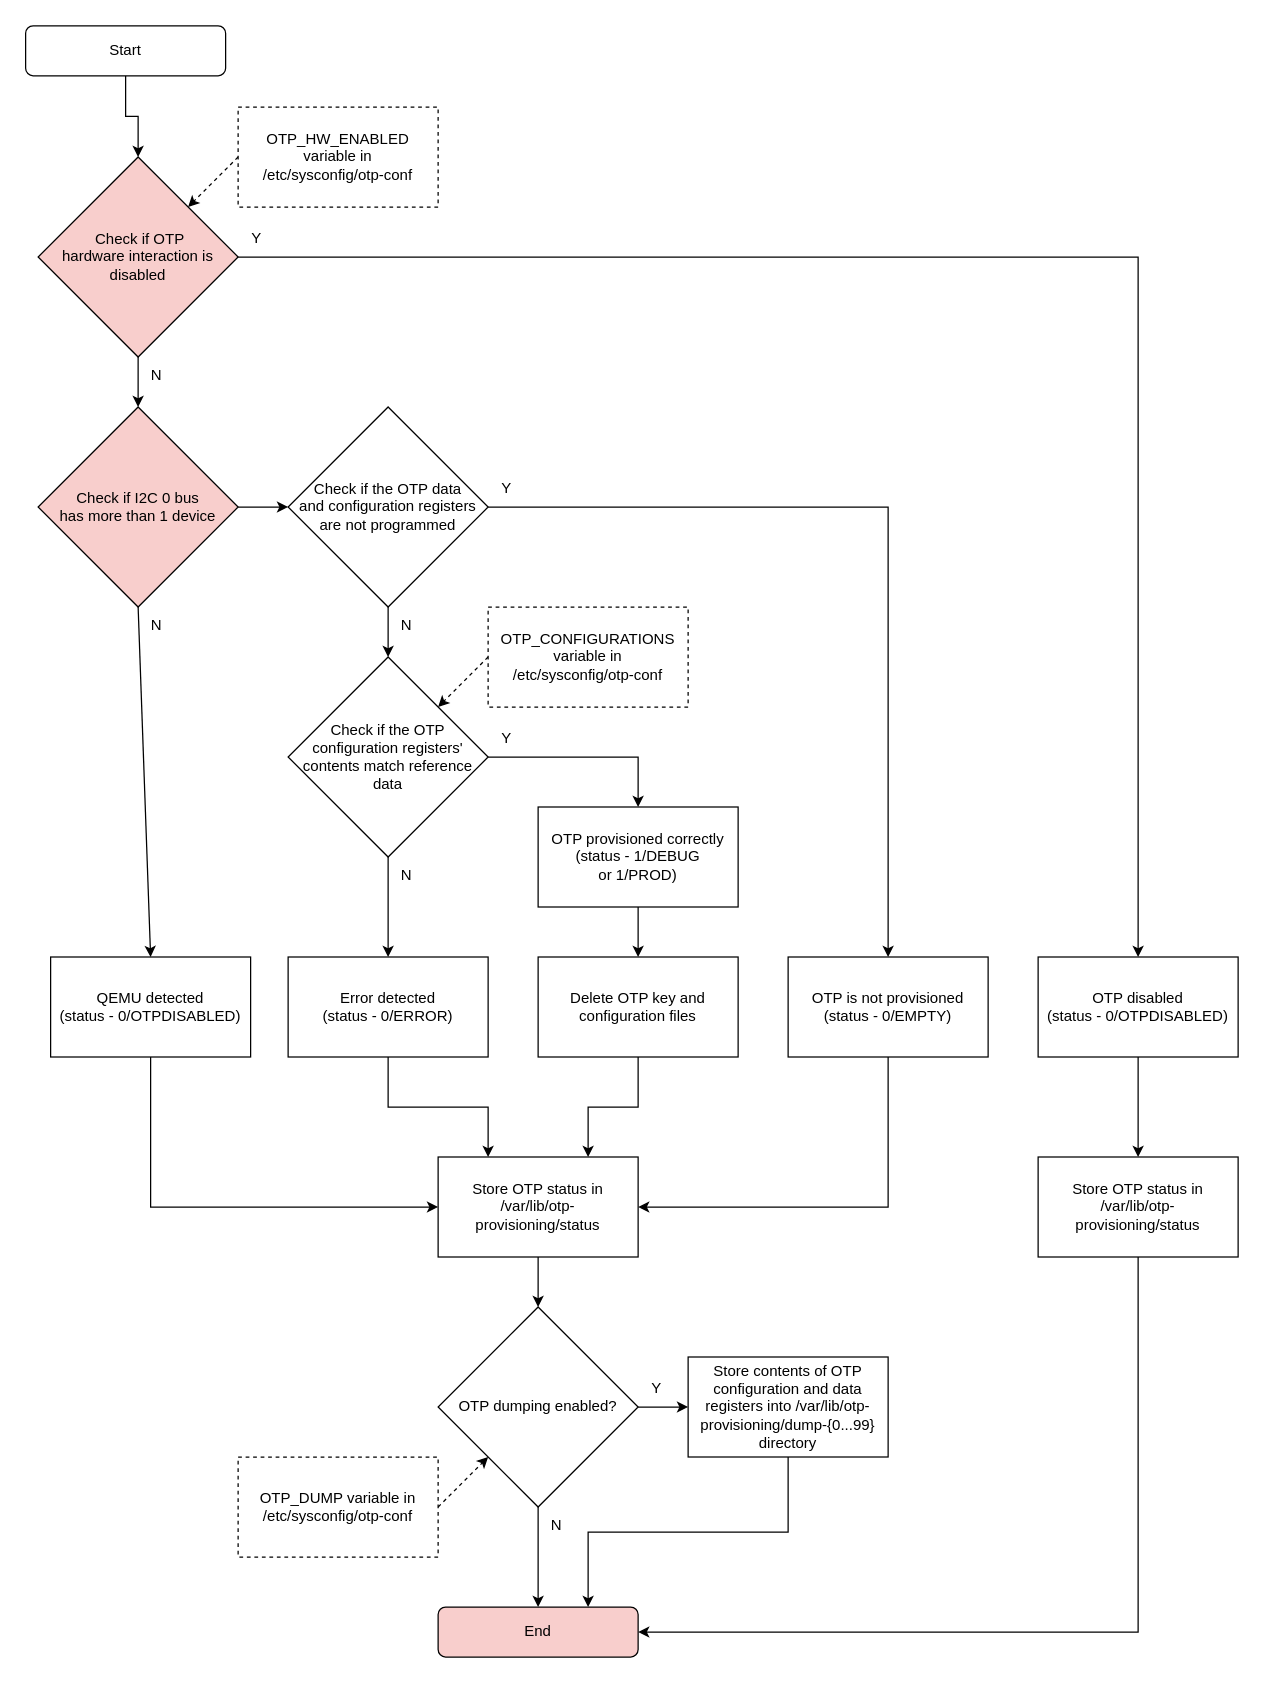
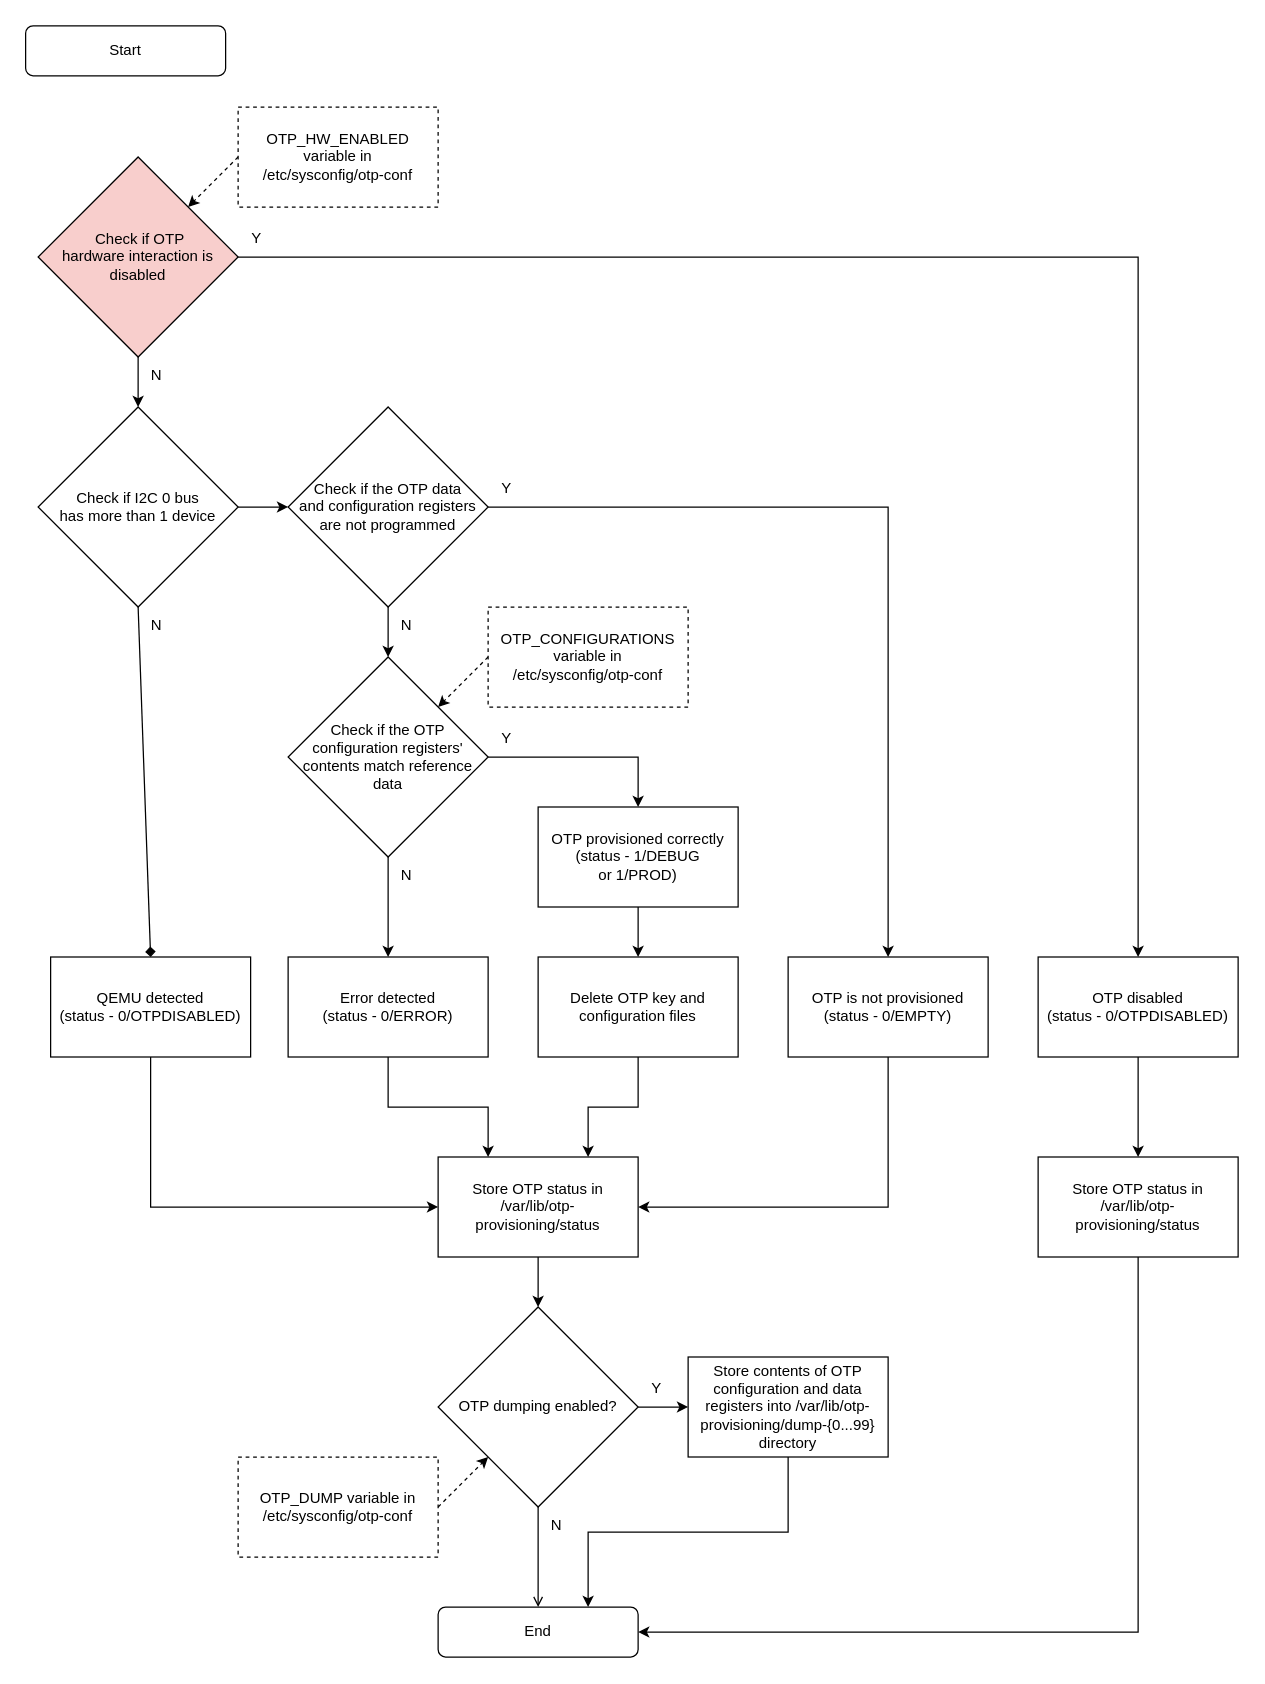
(128, 116) -> none
(138, 507) -> (138, 507)
(150, 947) -> (150, 946)
(538, 1597) -> (538, 1598)
(538, 1632) -> (538, 1632)
